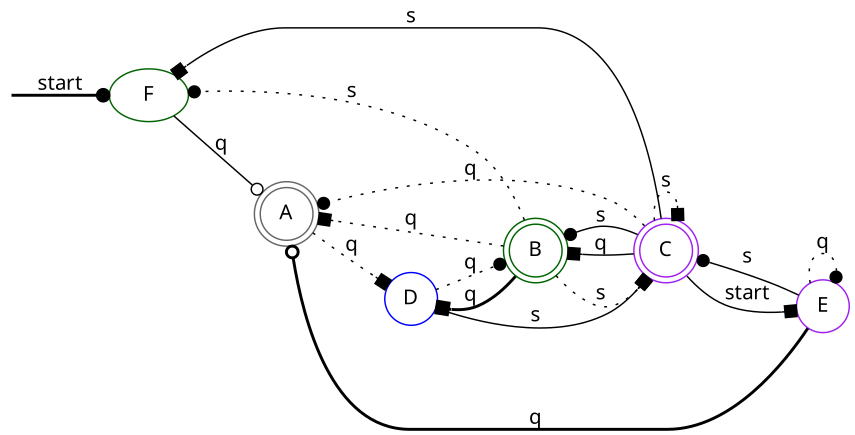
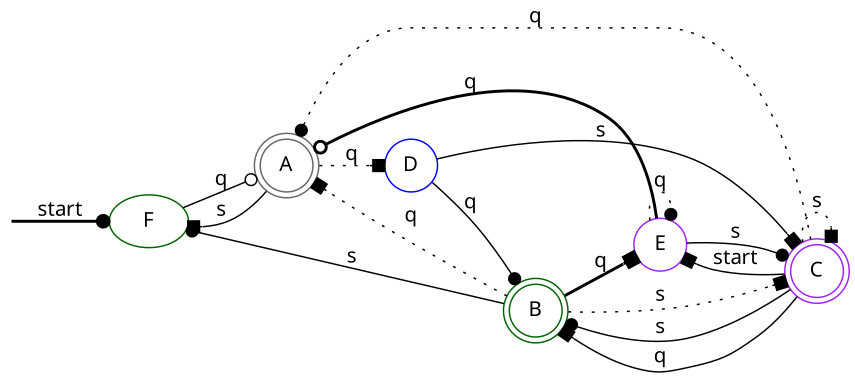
(481, 28) -> (238, 216)
(384, 111) -> (351, 268)
(465, 278) -> (475, 225)
(487, 301) -> (594, 280)
